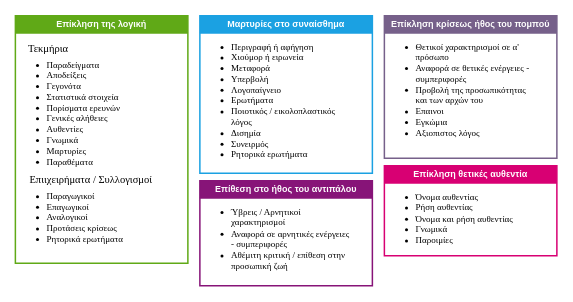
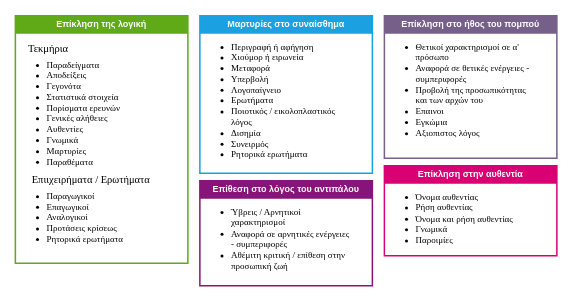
(471, 24) -> (471, 24)
(471, 174) -> (471, 174)
(91, 180) -> (91, 180)
(286, 189) -> (286, 189)
